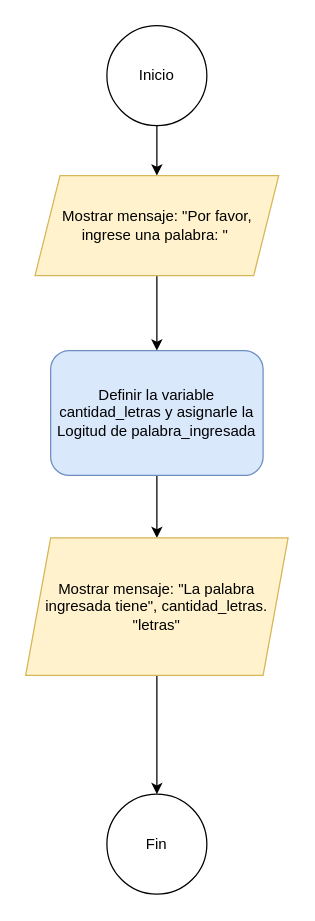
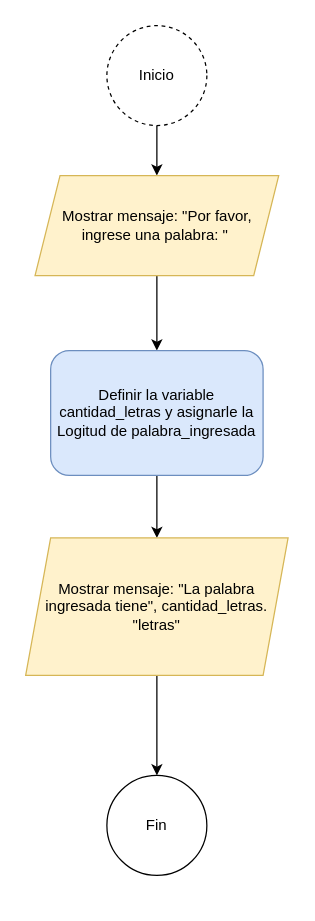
(157, 76) -> (157, 76)
(157, 844) -> (157, 826)
